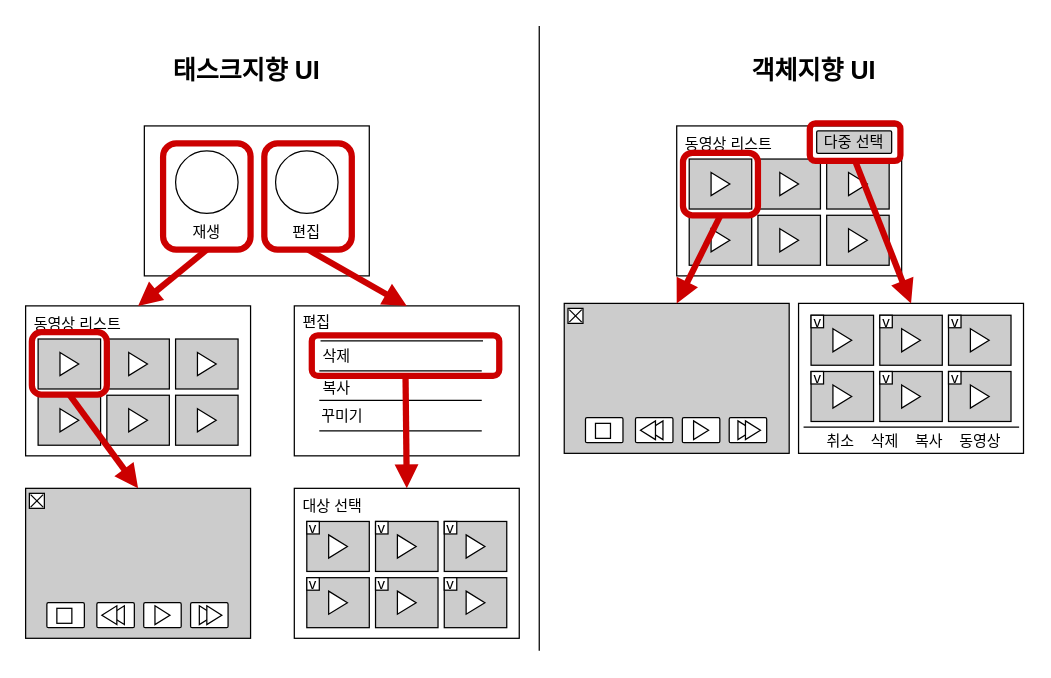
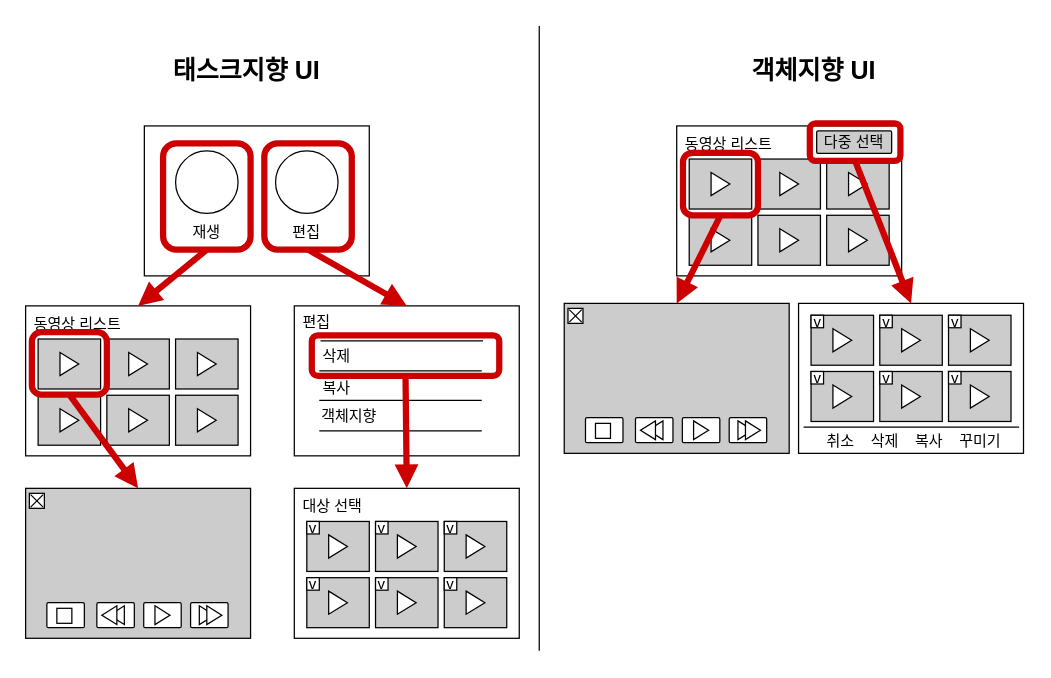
(344, 417) -> (352, 417)
(914, 442) -> (914, 442)
